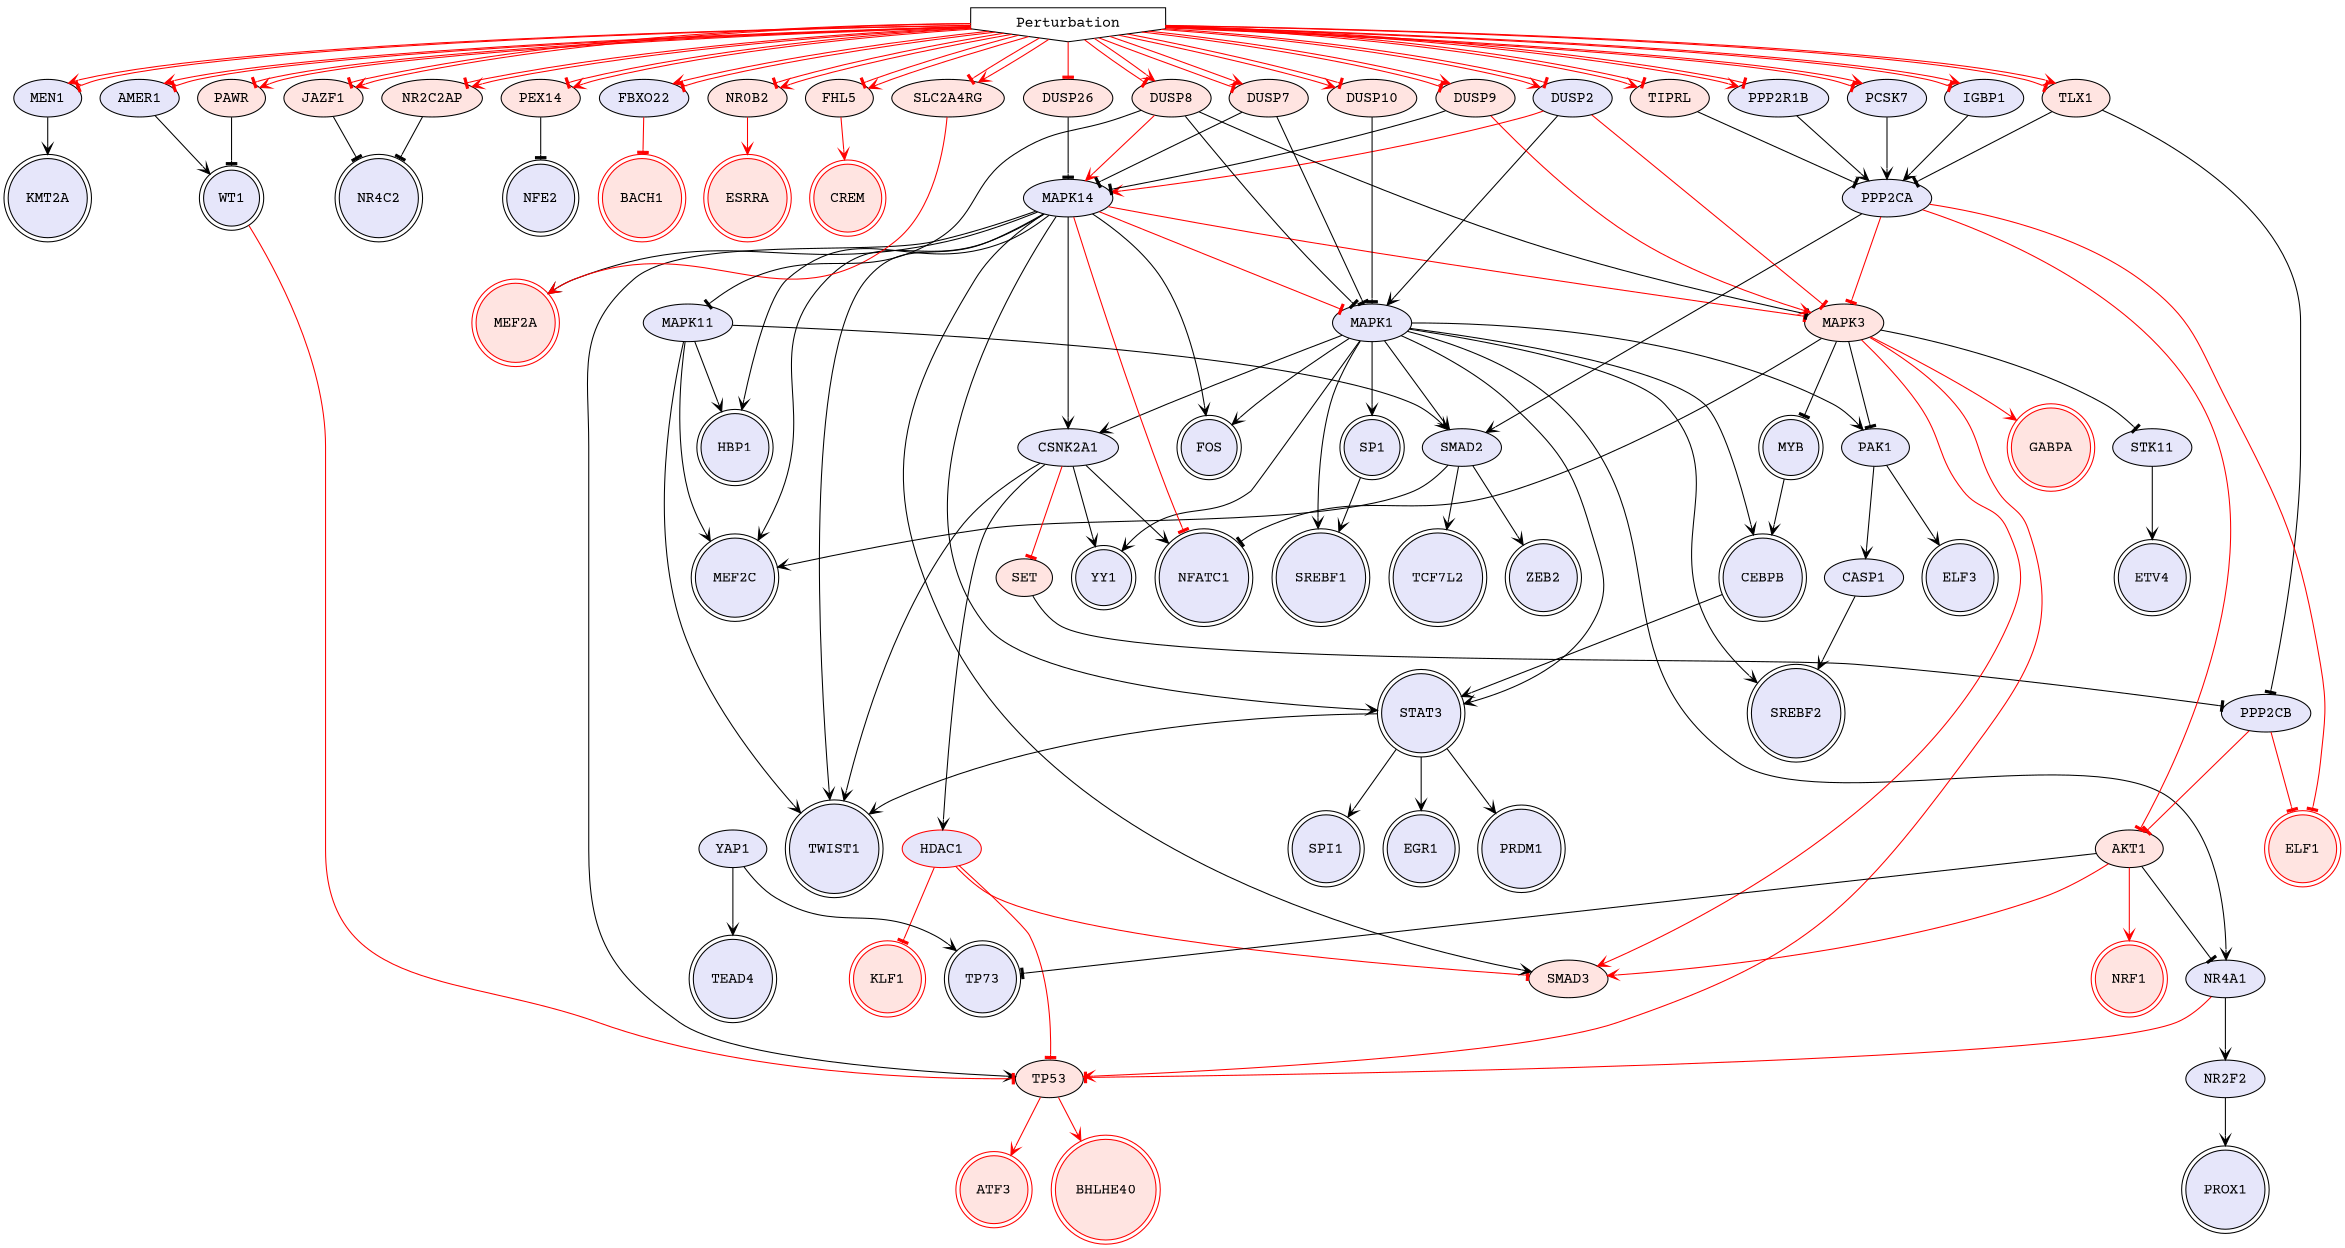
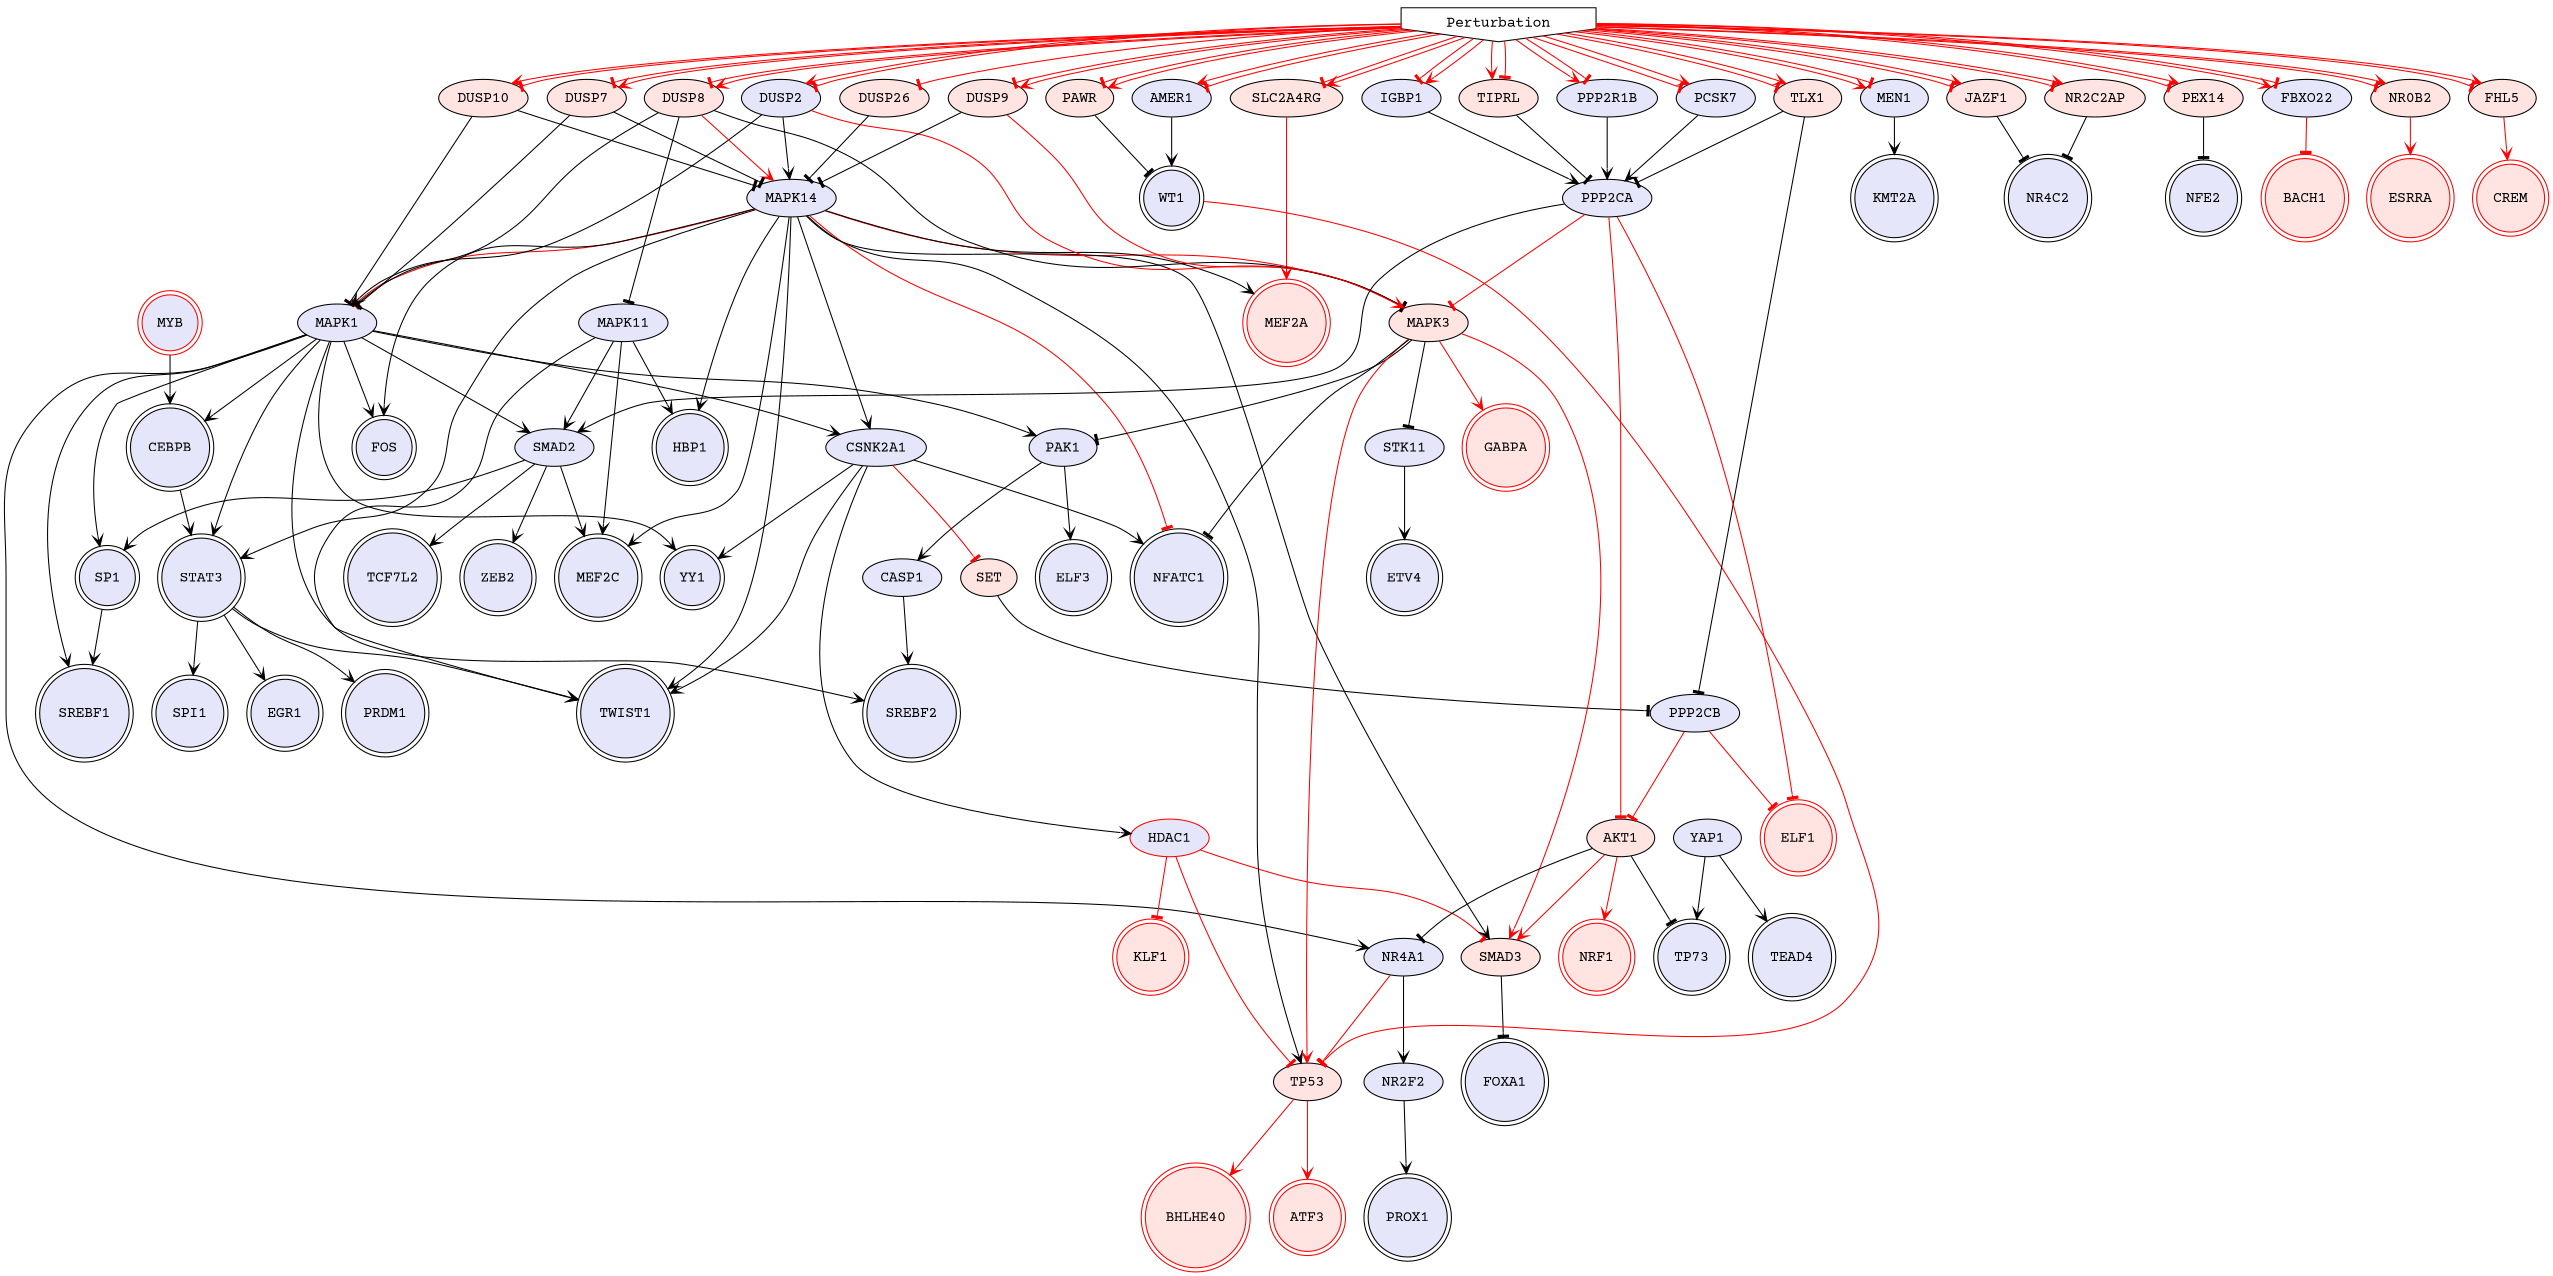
none -> (634, 148)
(1334, 159) -> (786, 143)
(1821, 377) -> none
(1791, 447) -> (170, 323)
none -> (325, 500)
none -> (1505, 1082)
